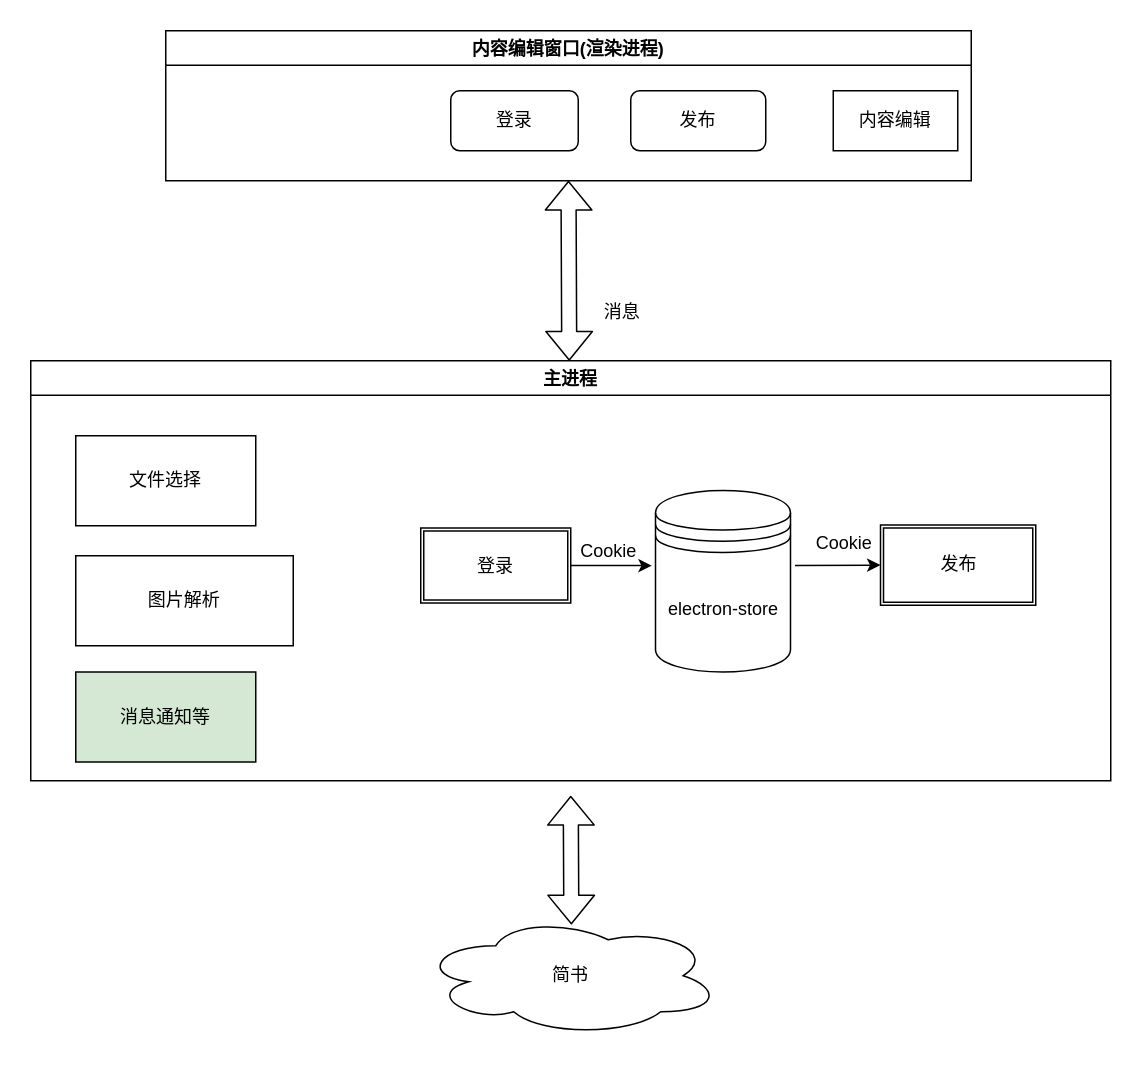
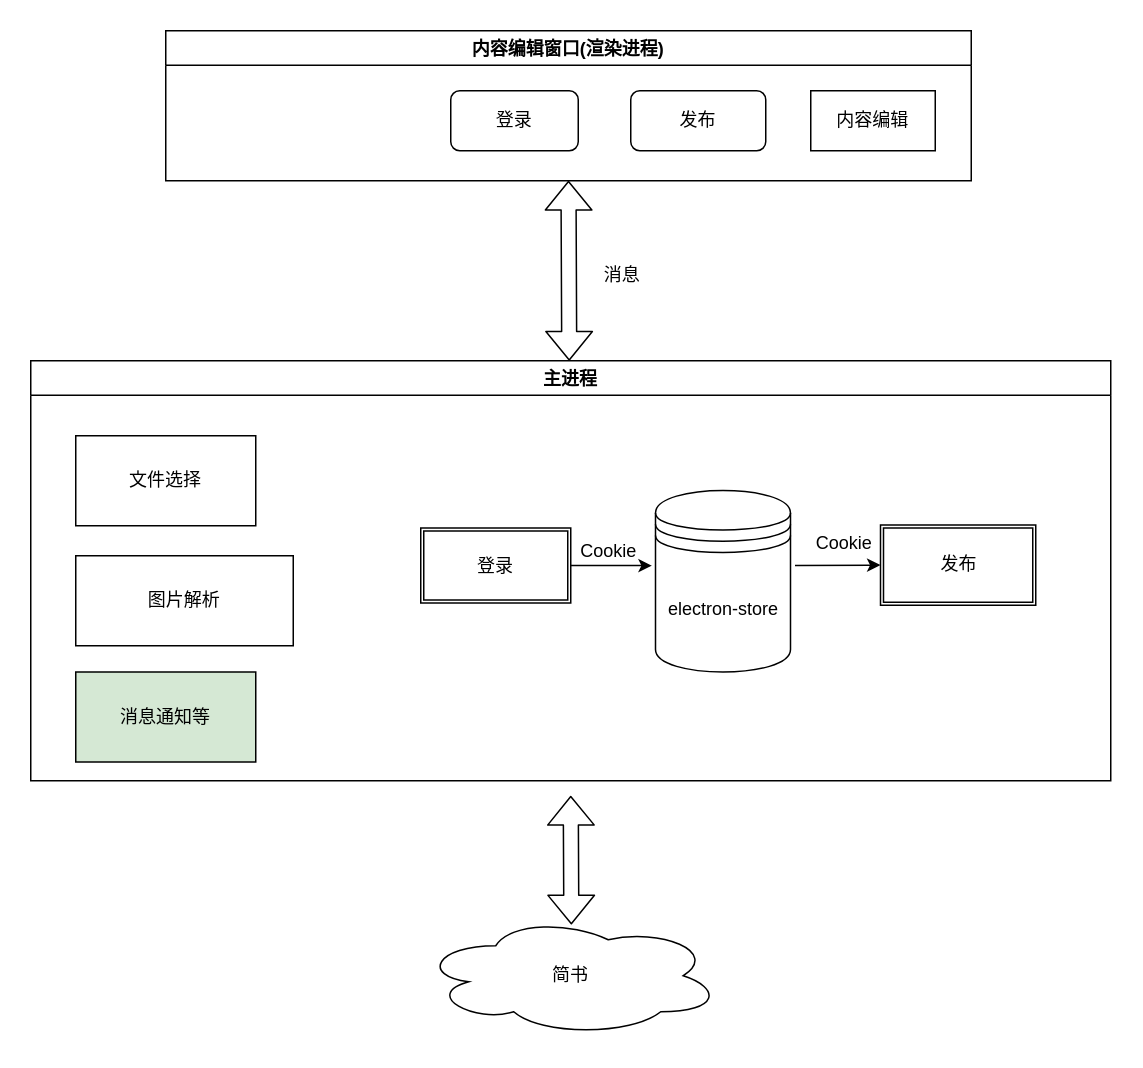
(896, 121) -> (873, 121)
(622, 313) -> (622, 275)
